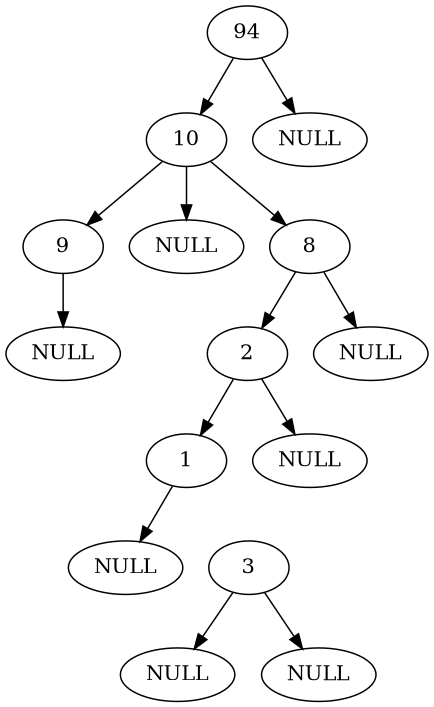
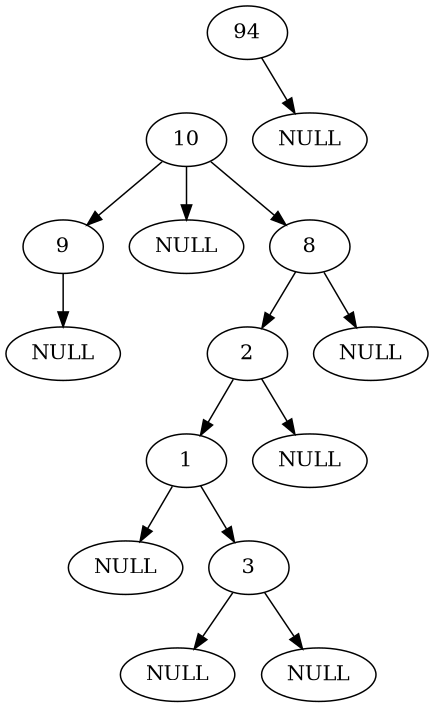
(221, 80) -> none
none -> (214, 507)
